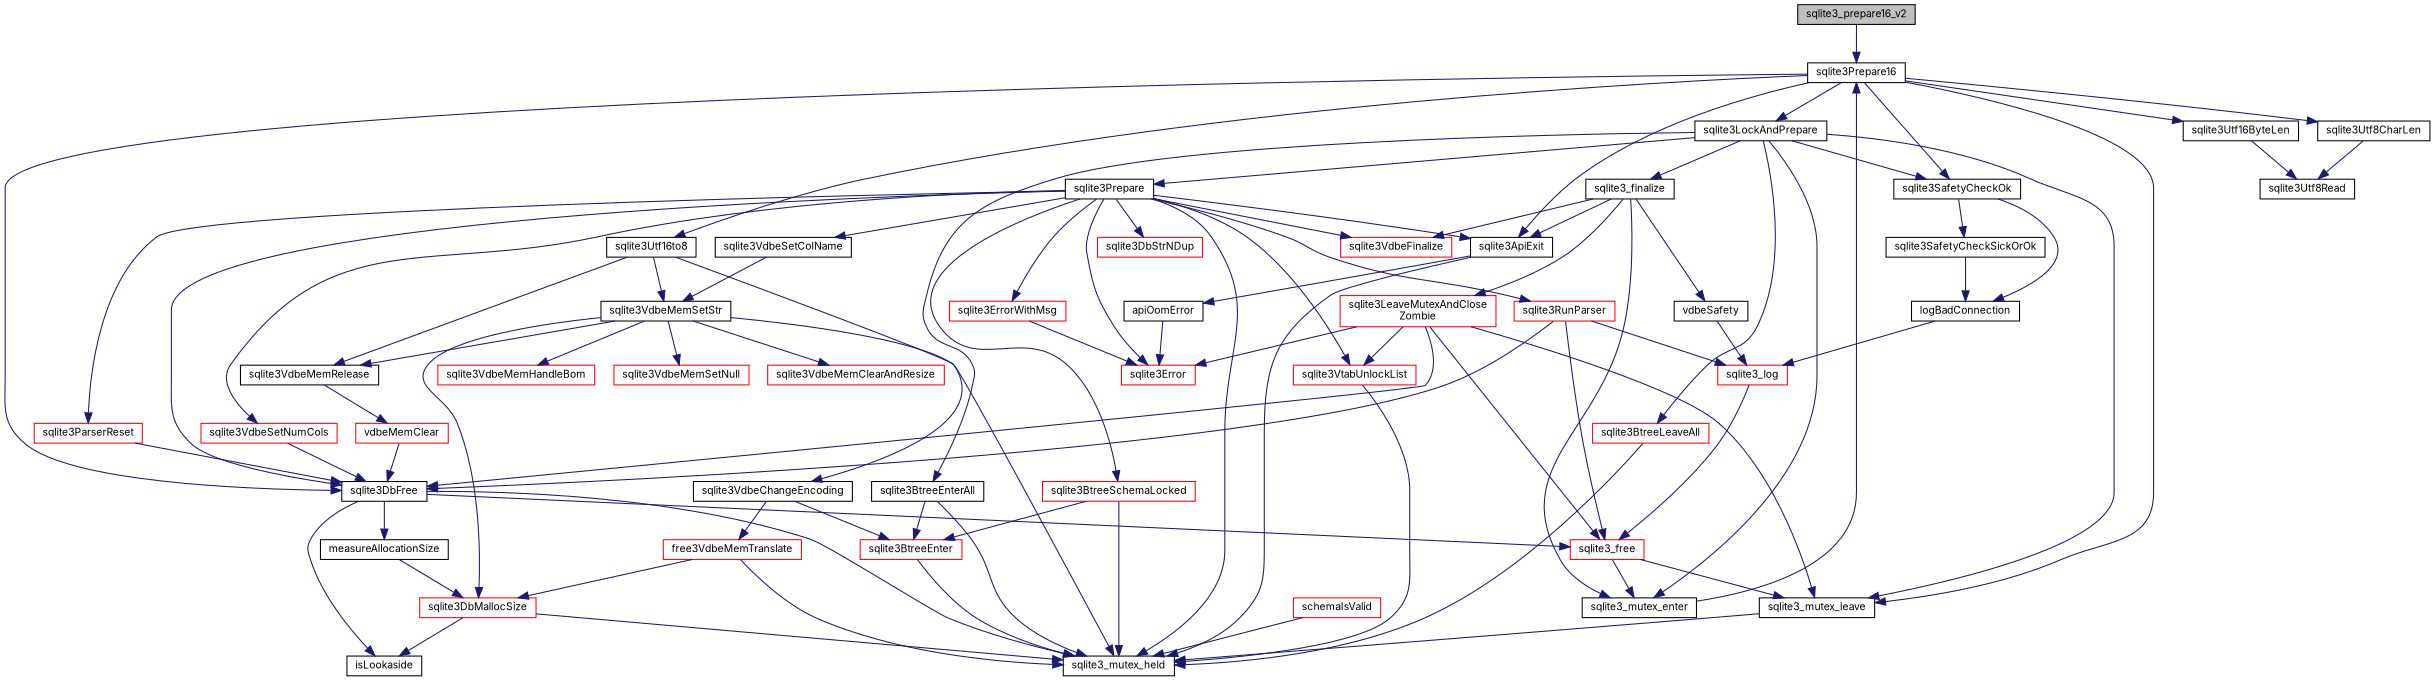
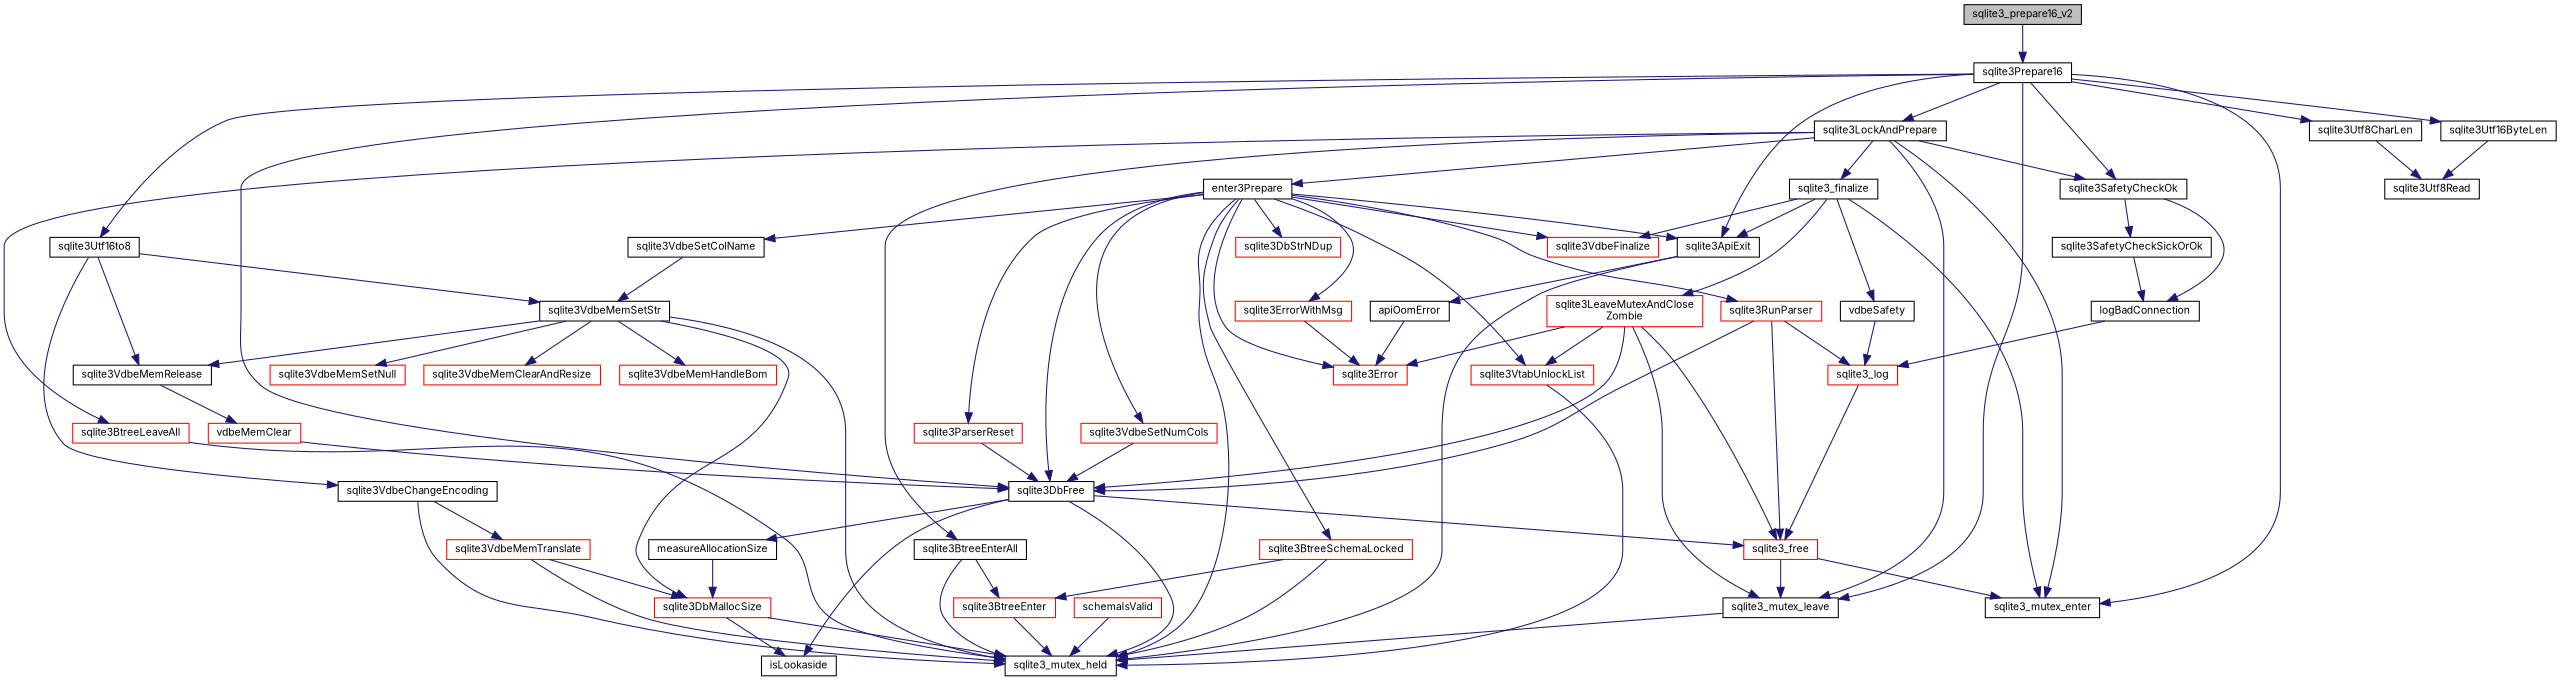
(1110, 189) -> (1248, 189)
(1856, 398) -> (2280, 321)
(841, 520) -> (677, 634)
(732, 550) -> (518, 550)
